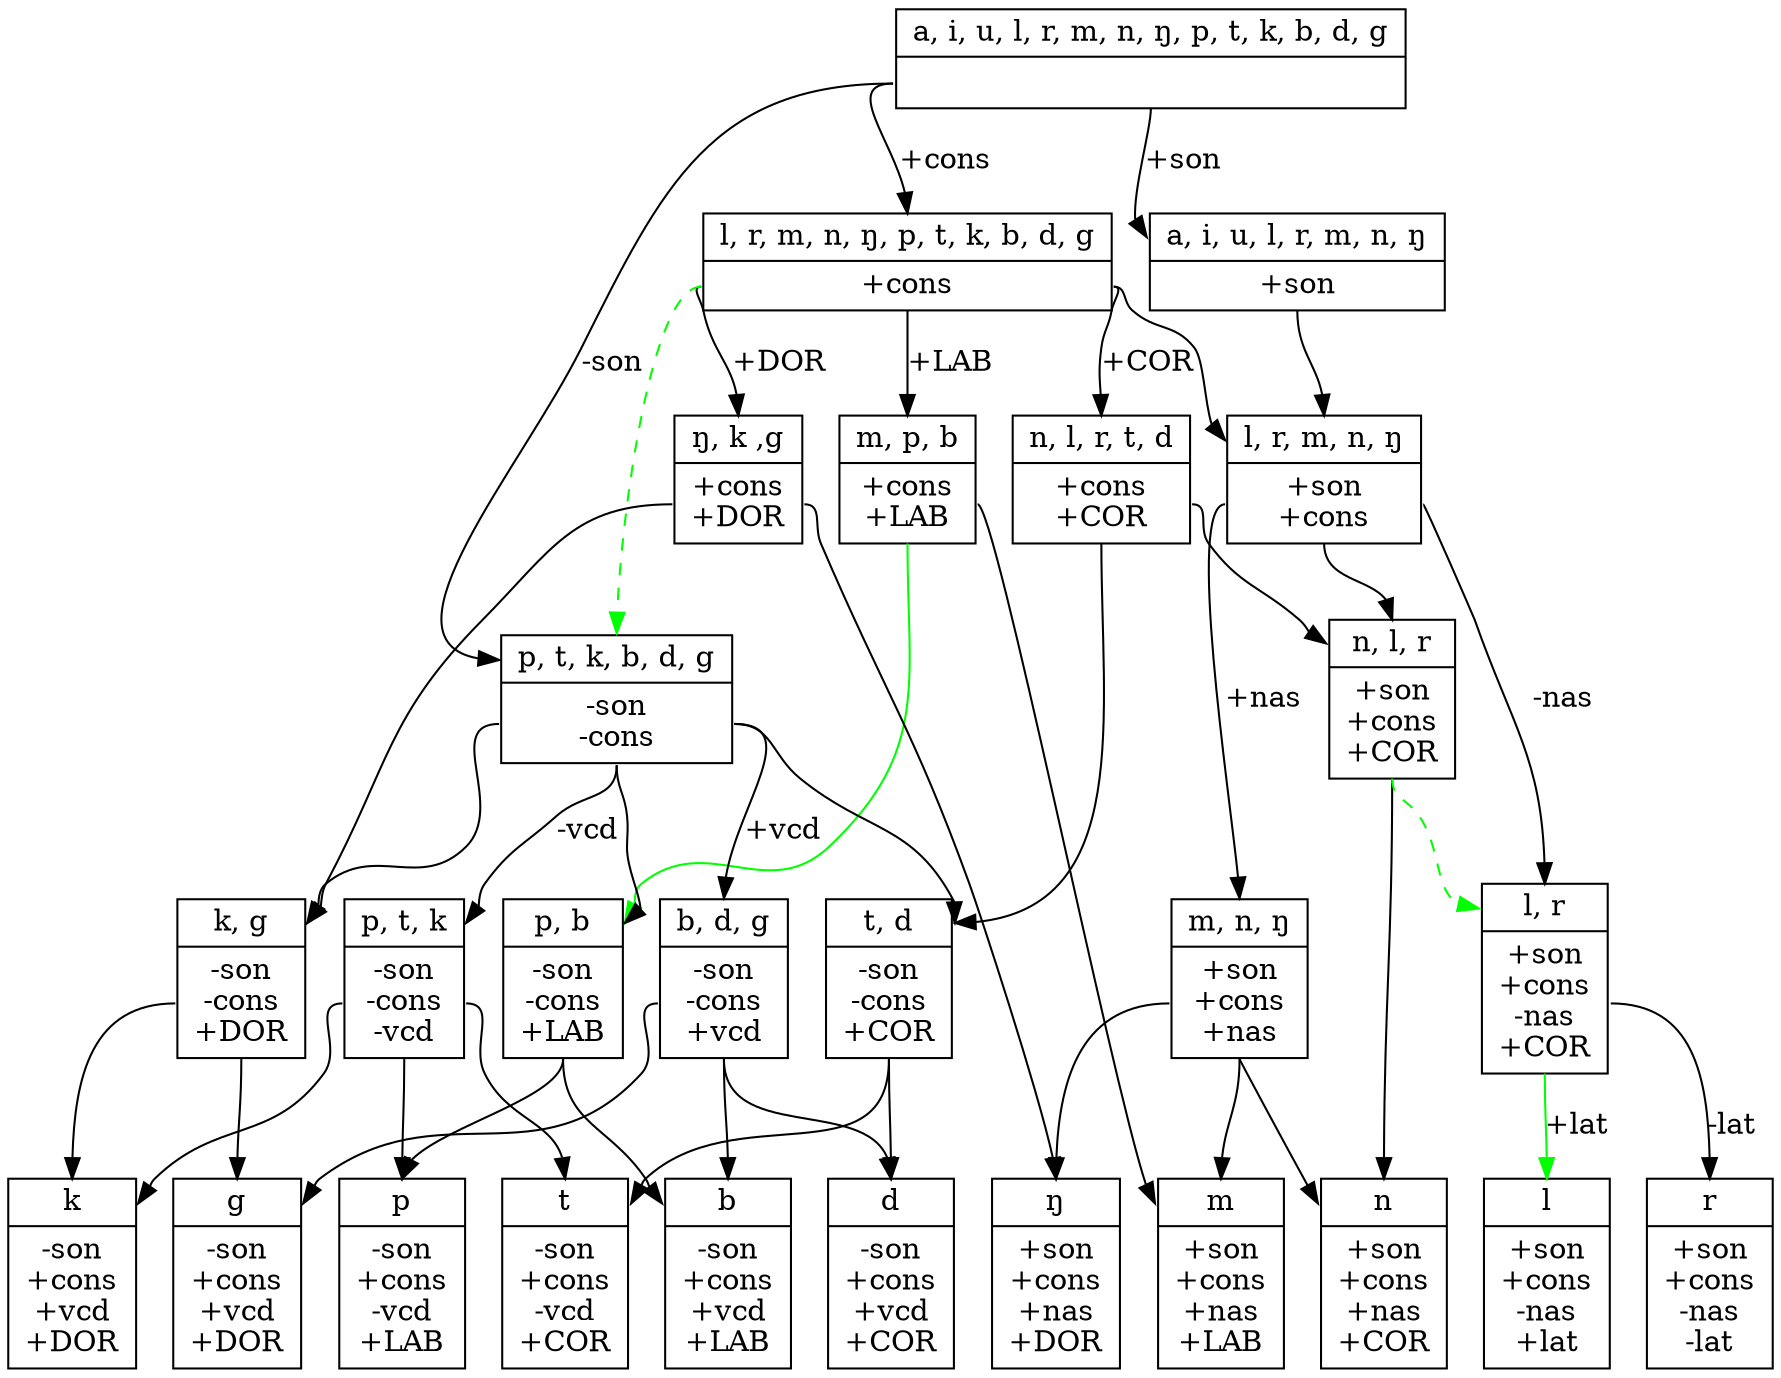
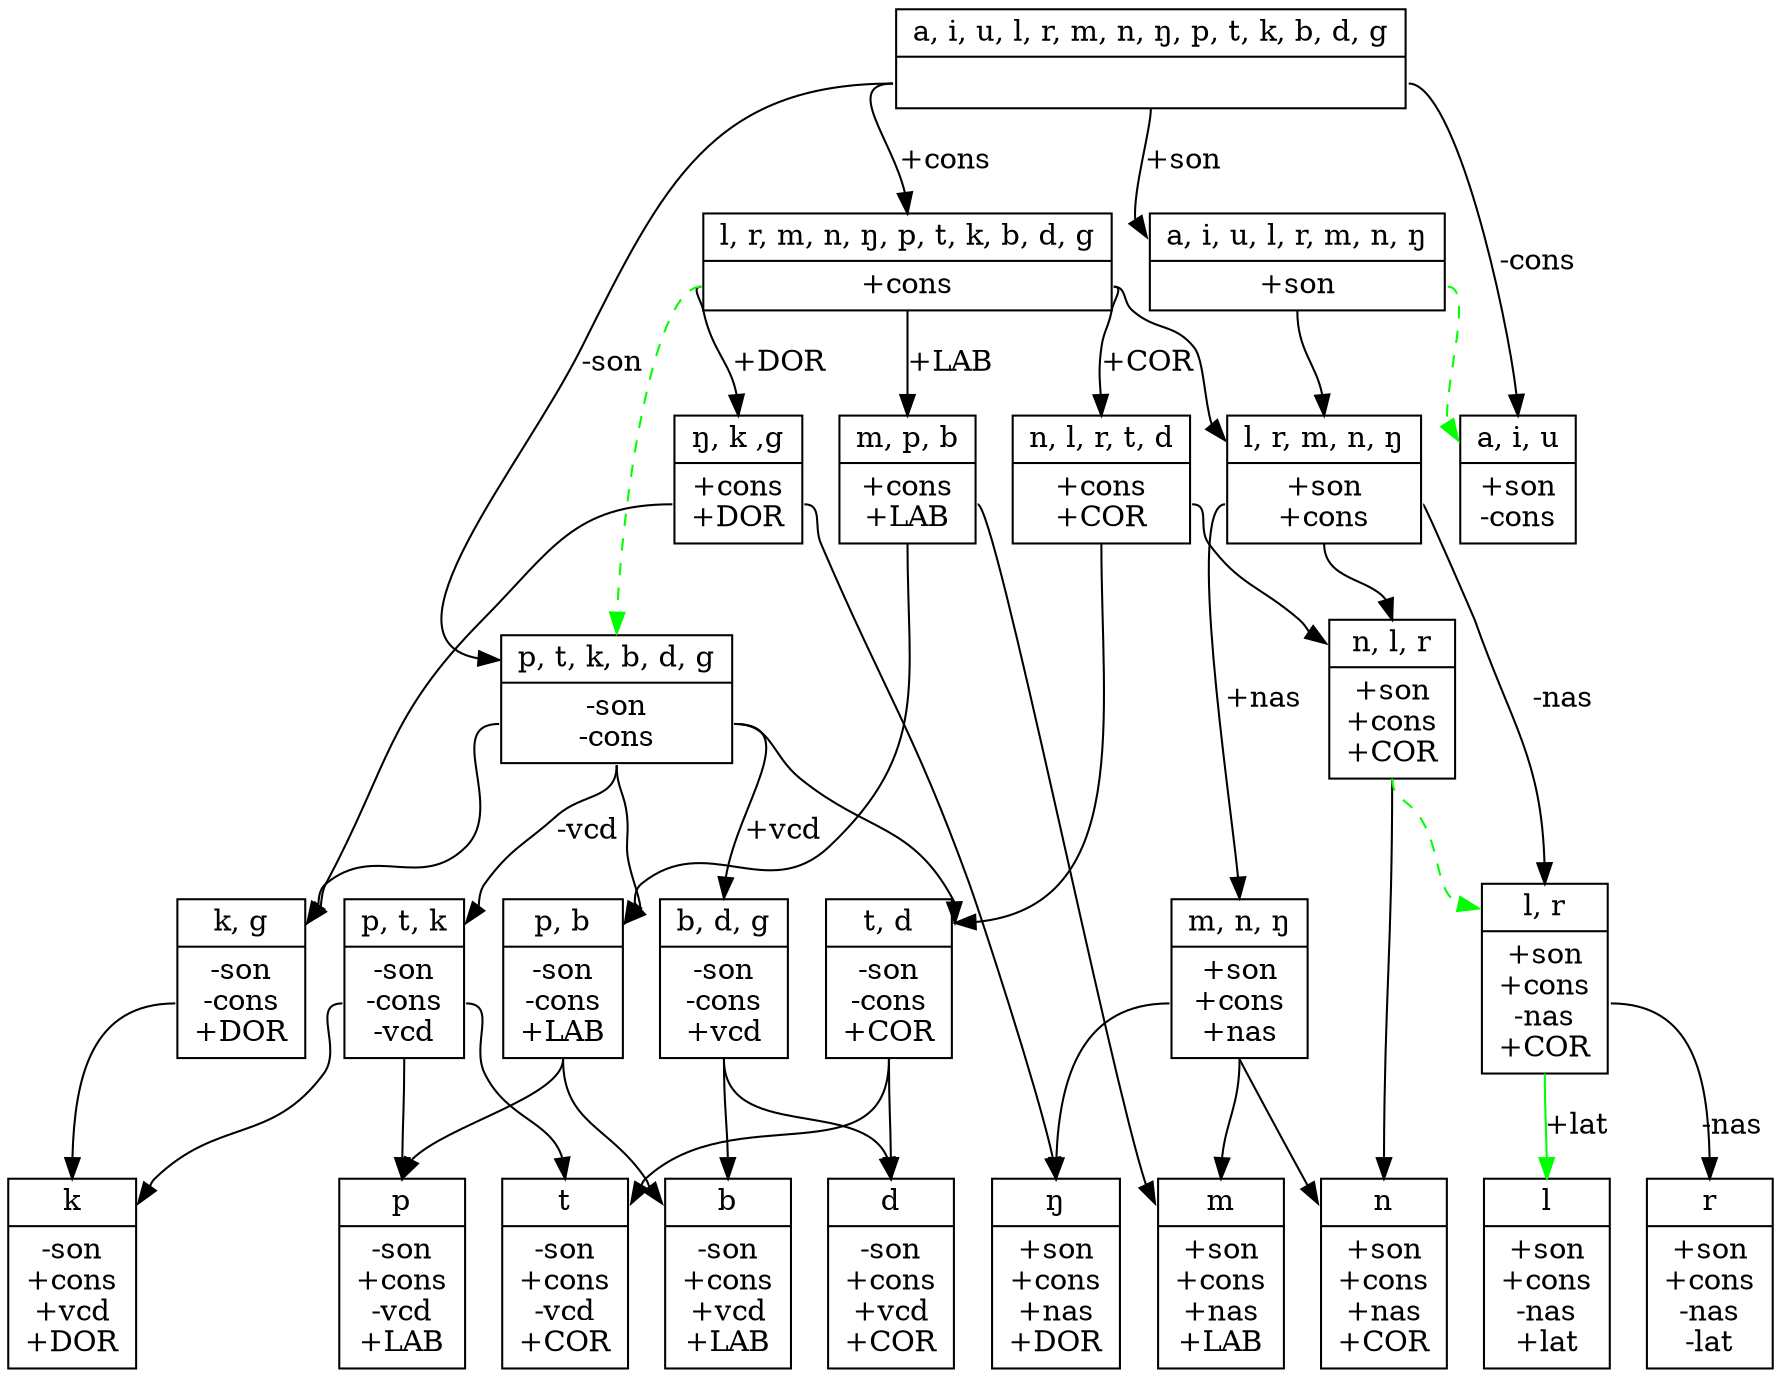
none -> (1518, 480)
(872, 796) -> (872, 796)
(1732, 1126) -> (1732, 1126)
(237, 1274) -> none
